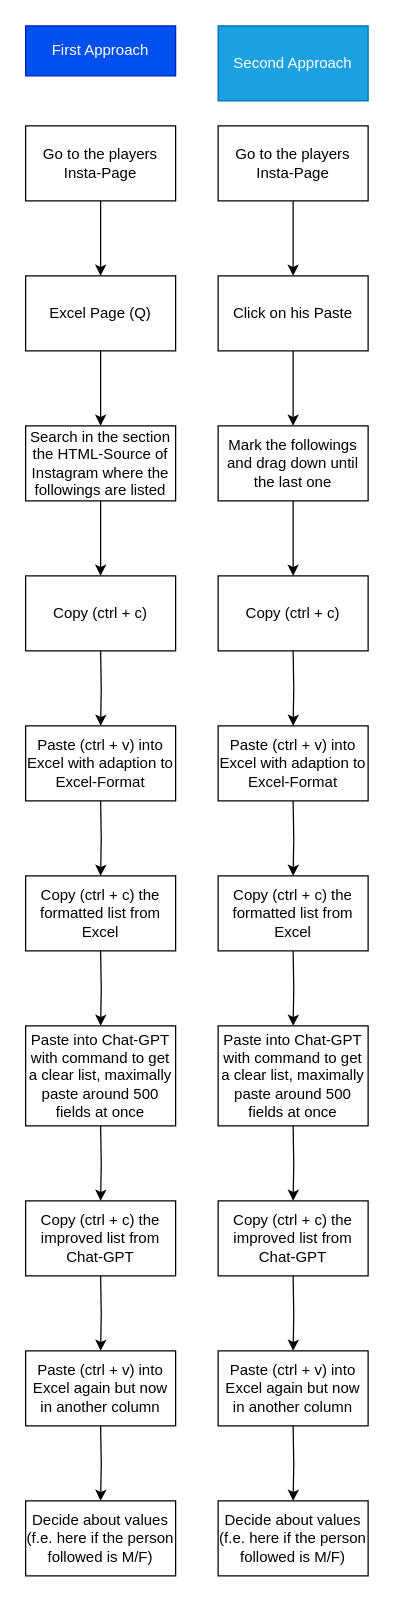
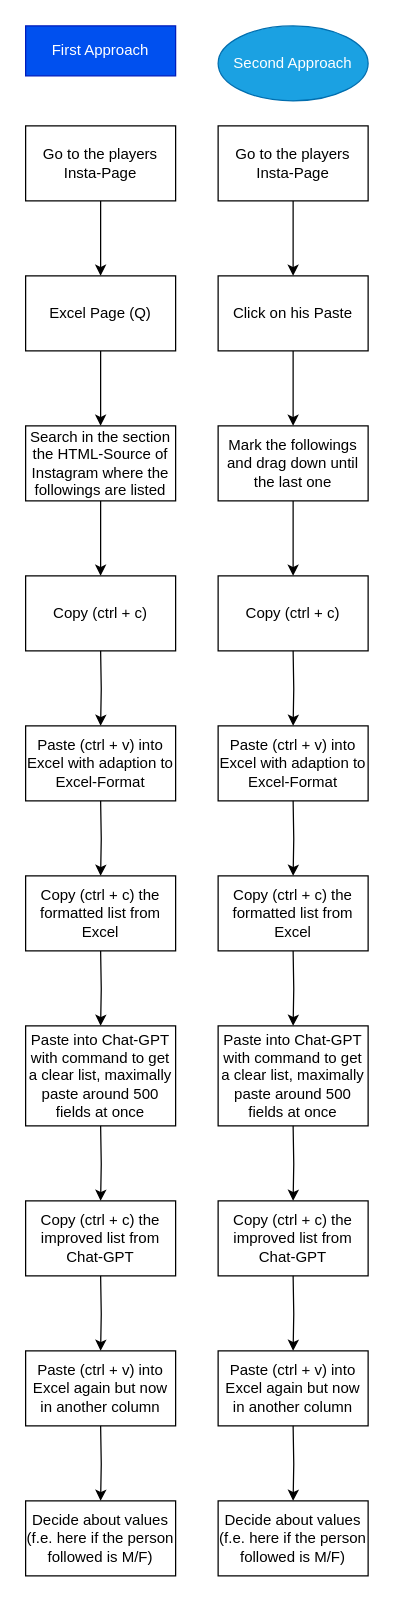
(293, 63) -> (293, 63)
